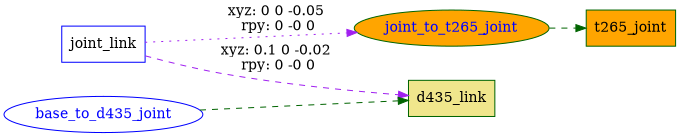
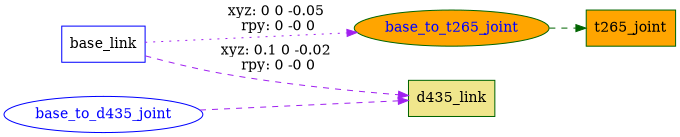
(452, 28) -> (452, 28)
(103, 44) -> (103, 44)
(299, 105) -> (299, 105)
